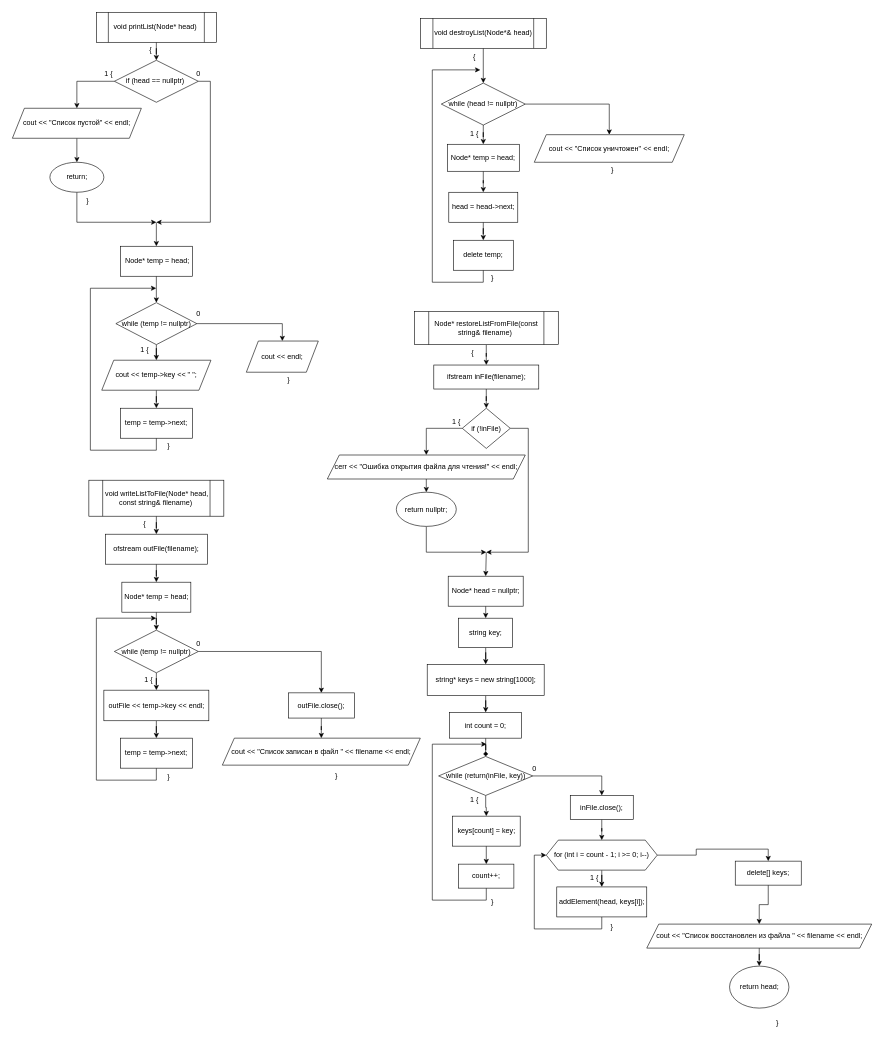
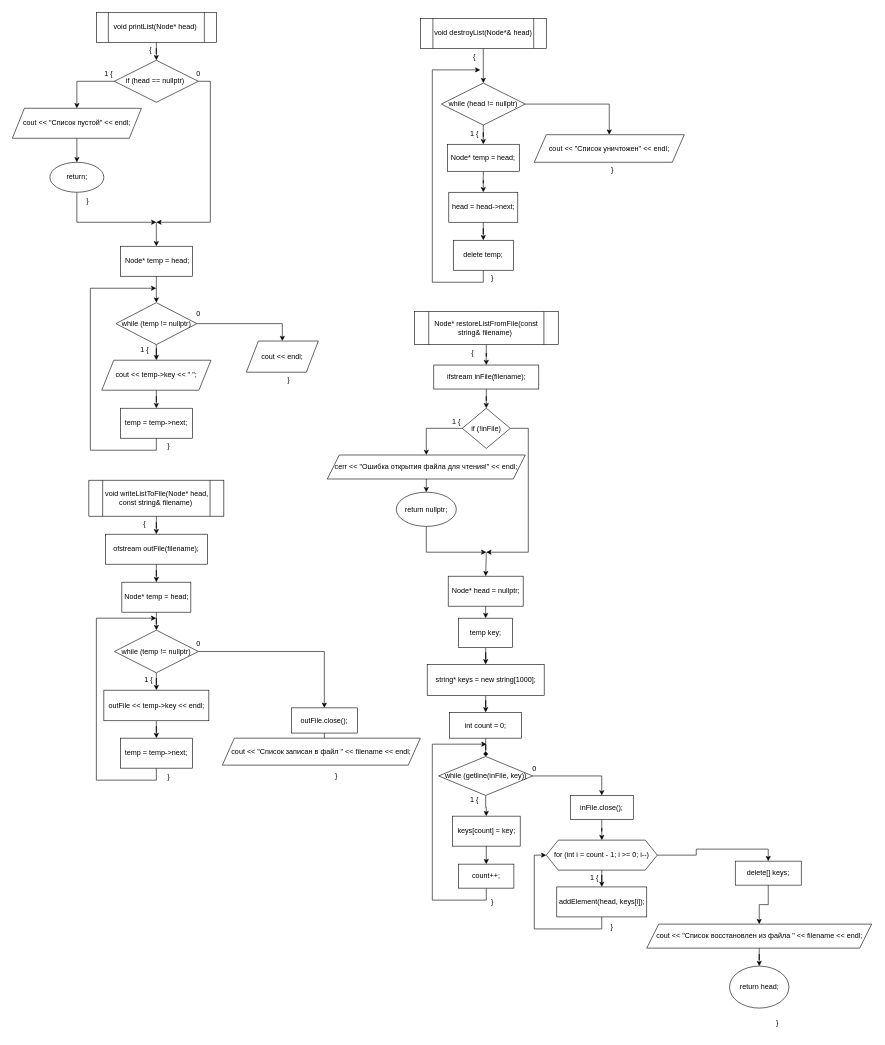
(486, 633) -> (486, 633)
(321, 706) -> (324, 721)
(486, 776) -> (486, 776)
